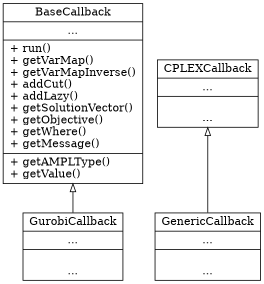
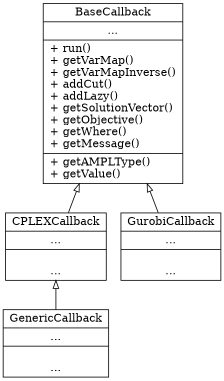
none -> (72, 202)
